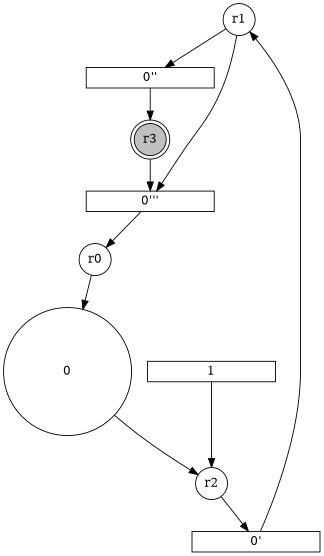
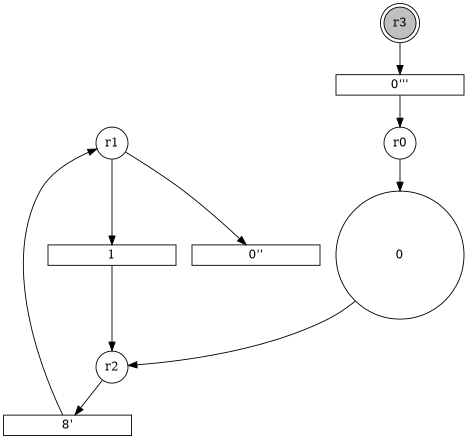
(150, 99) -> none
(209, 114) -> (112, 198)
(256, 542) -> (68, 425)
